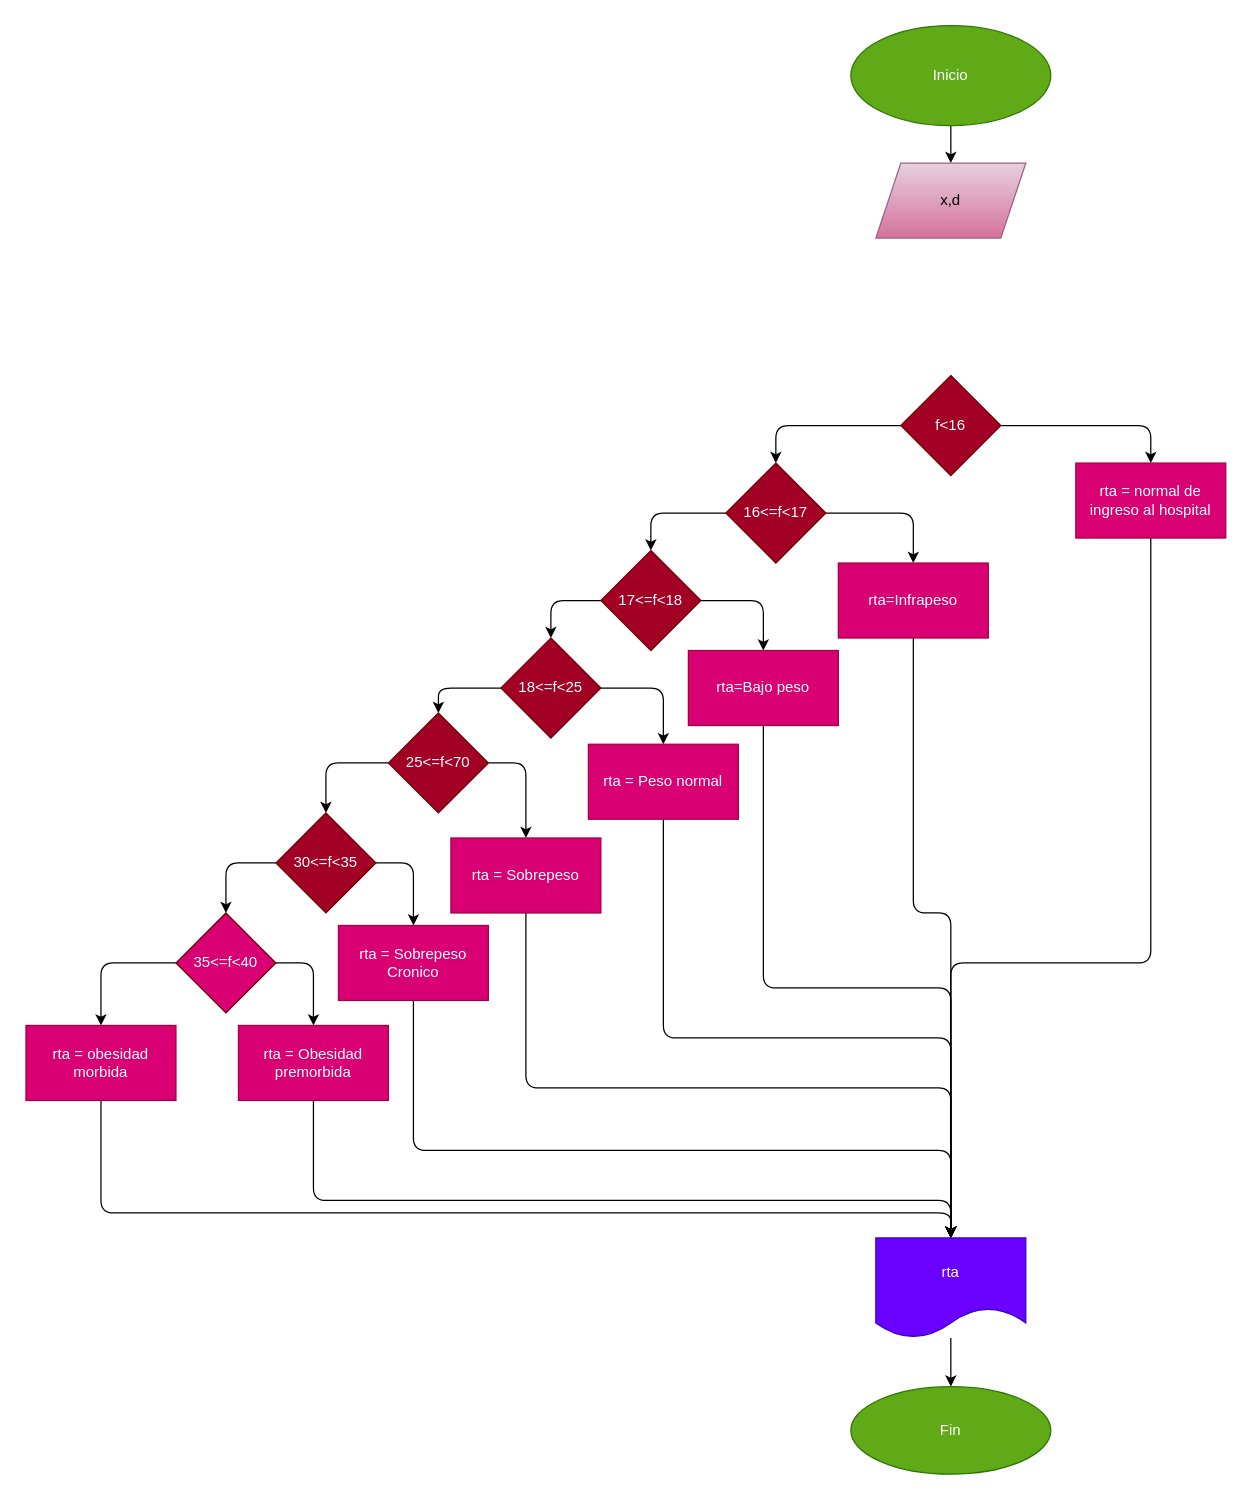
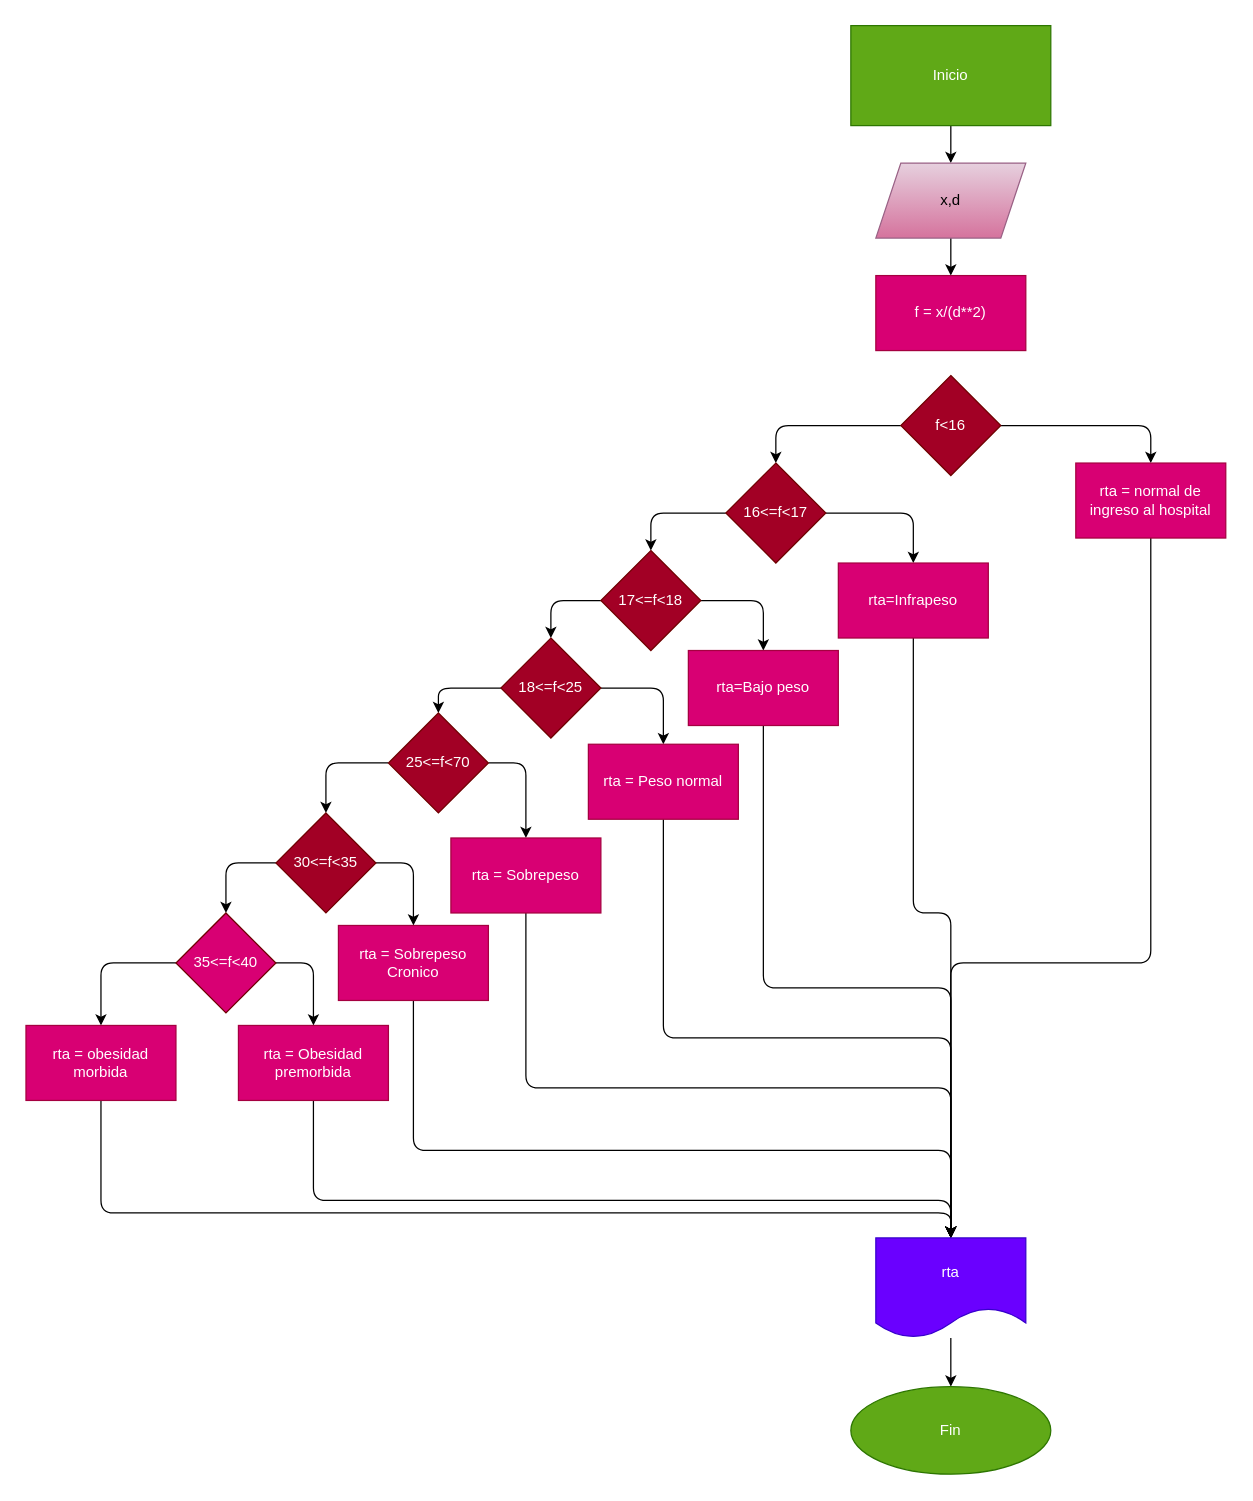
(951, 76) -> (951, 76)
none -> (951, 252)
none -> (951, 313)
